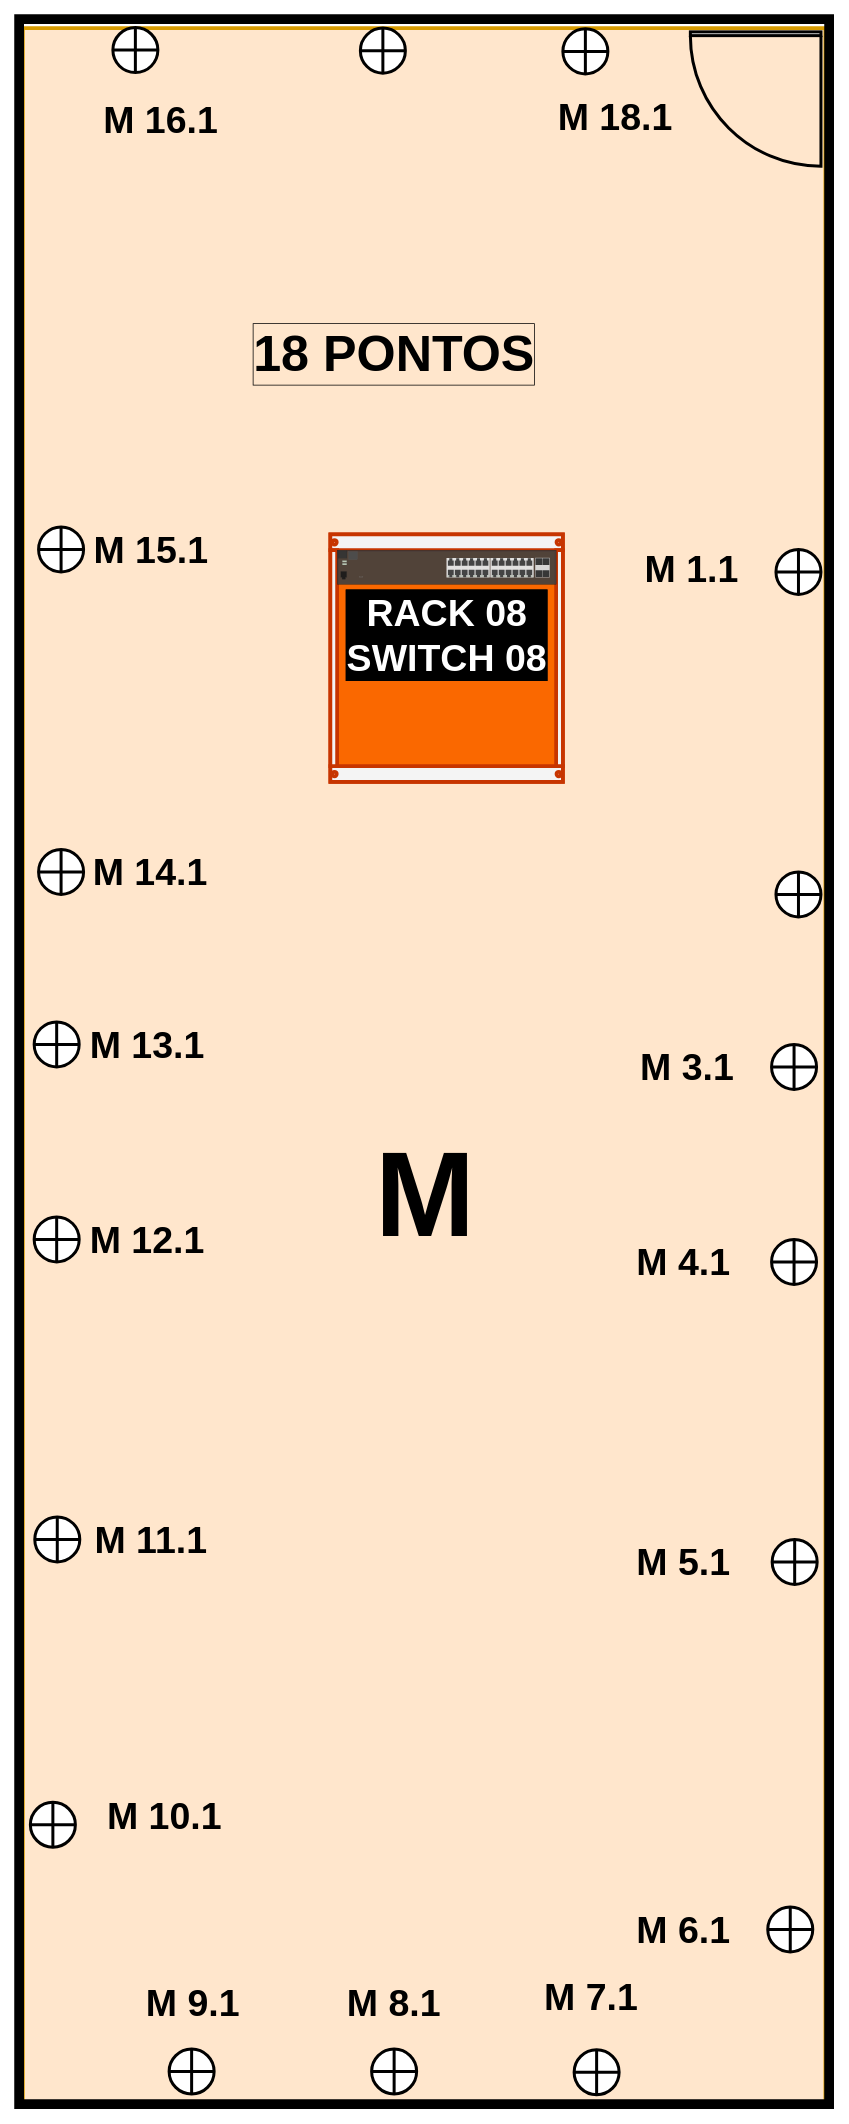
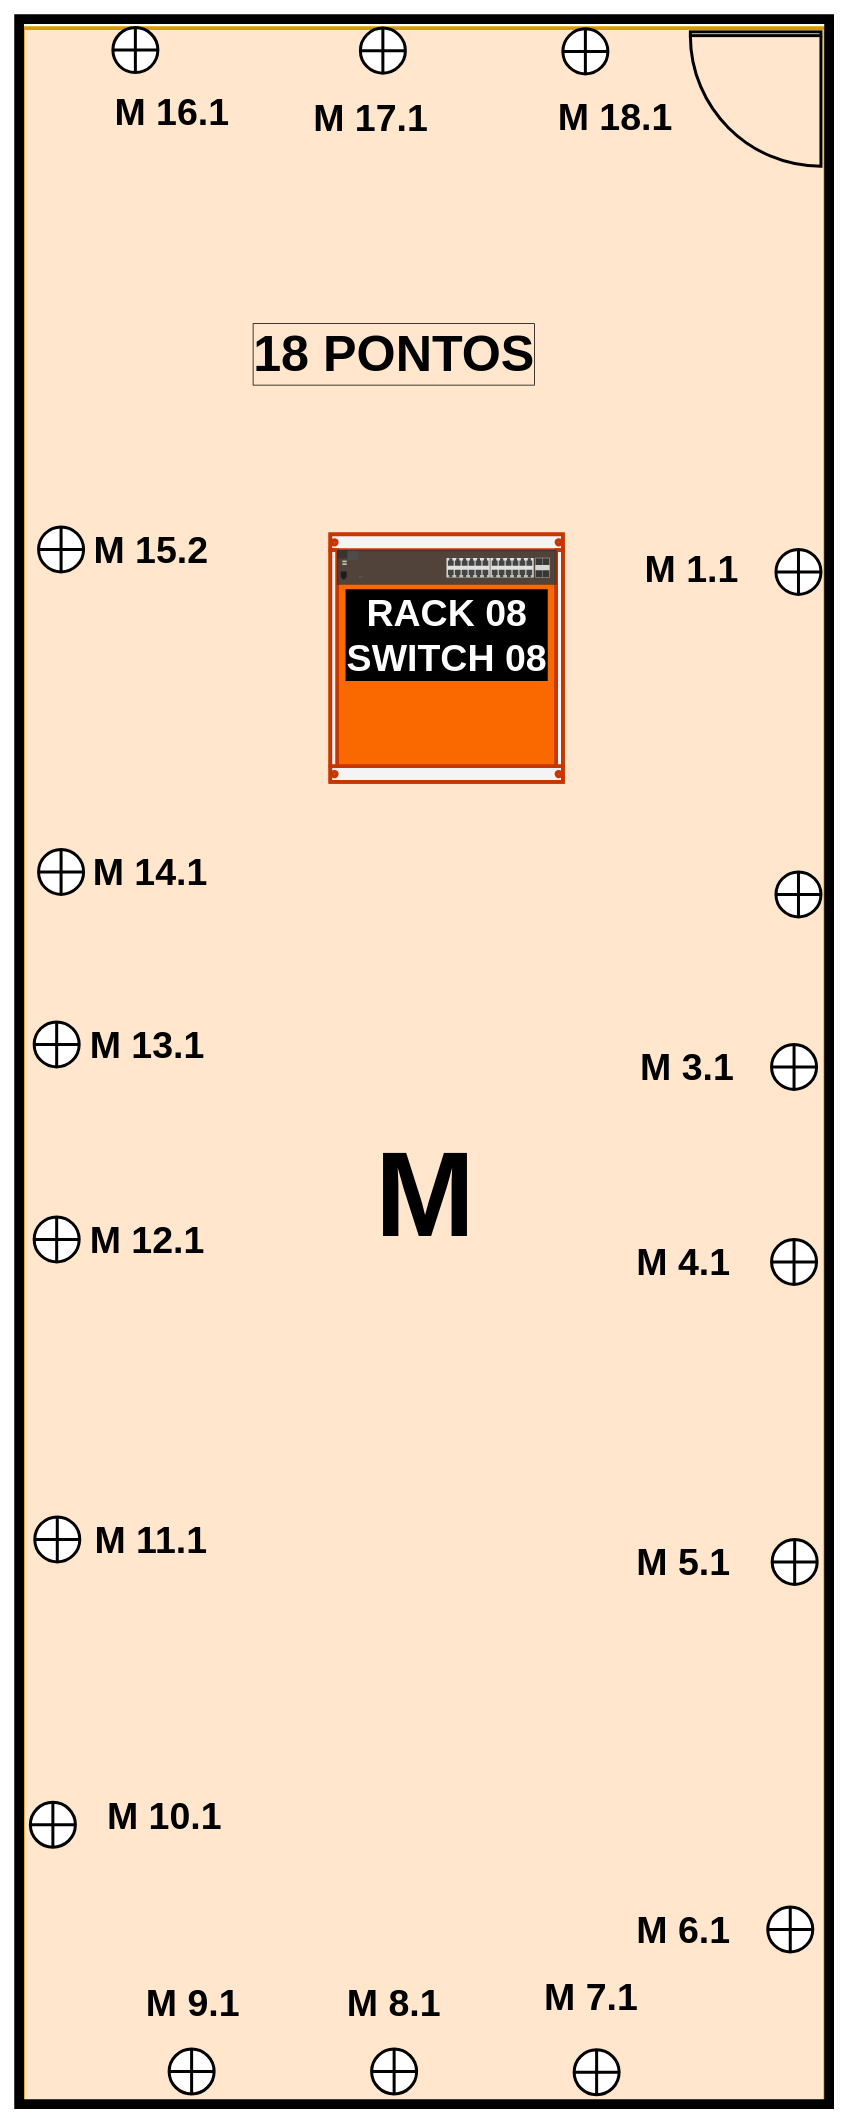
none -> (371, 118)
(161, 120) -> (172, 112)
(151, 549) -> (151, 549)
